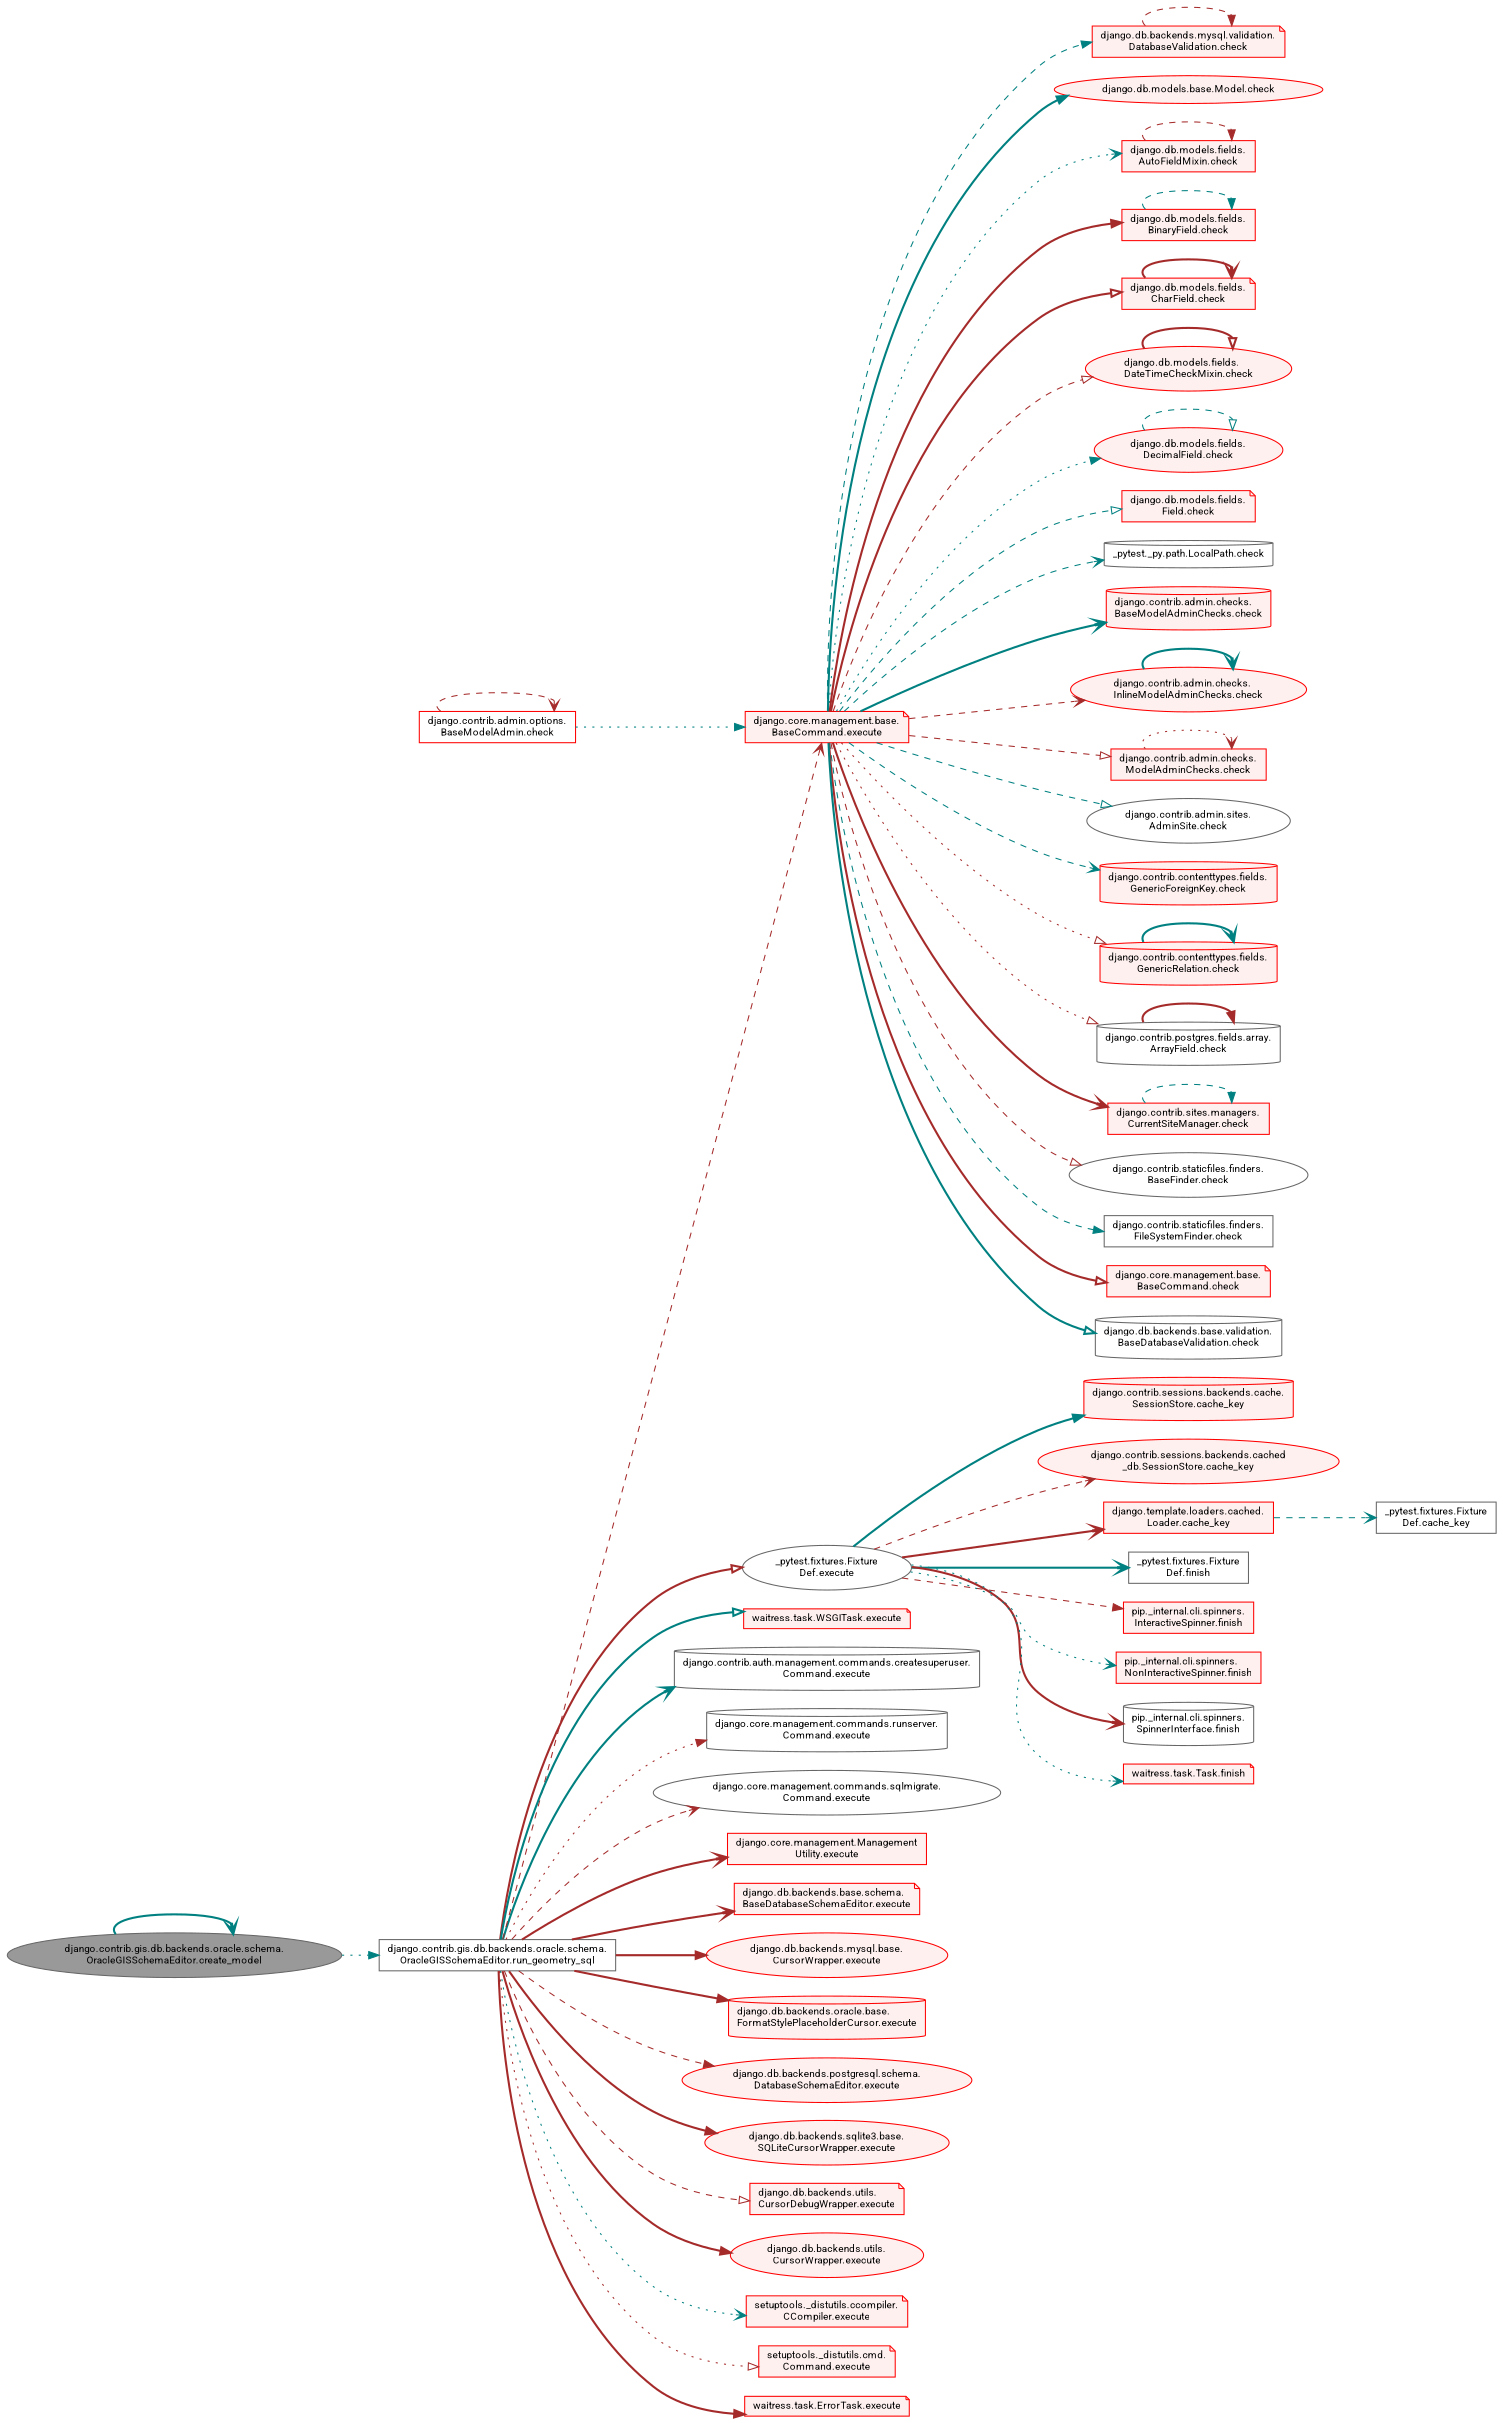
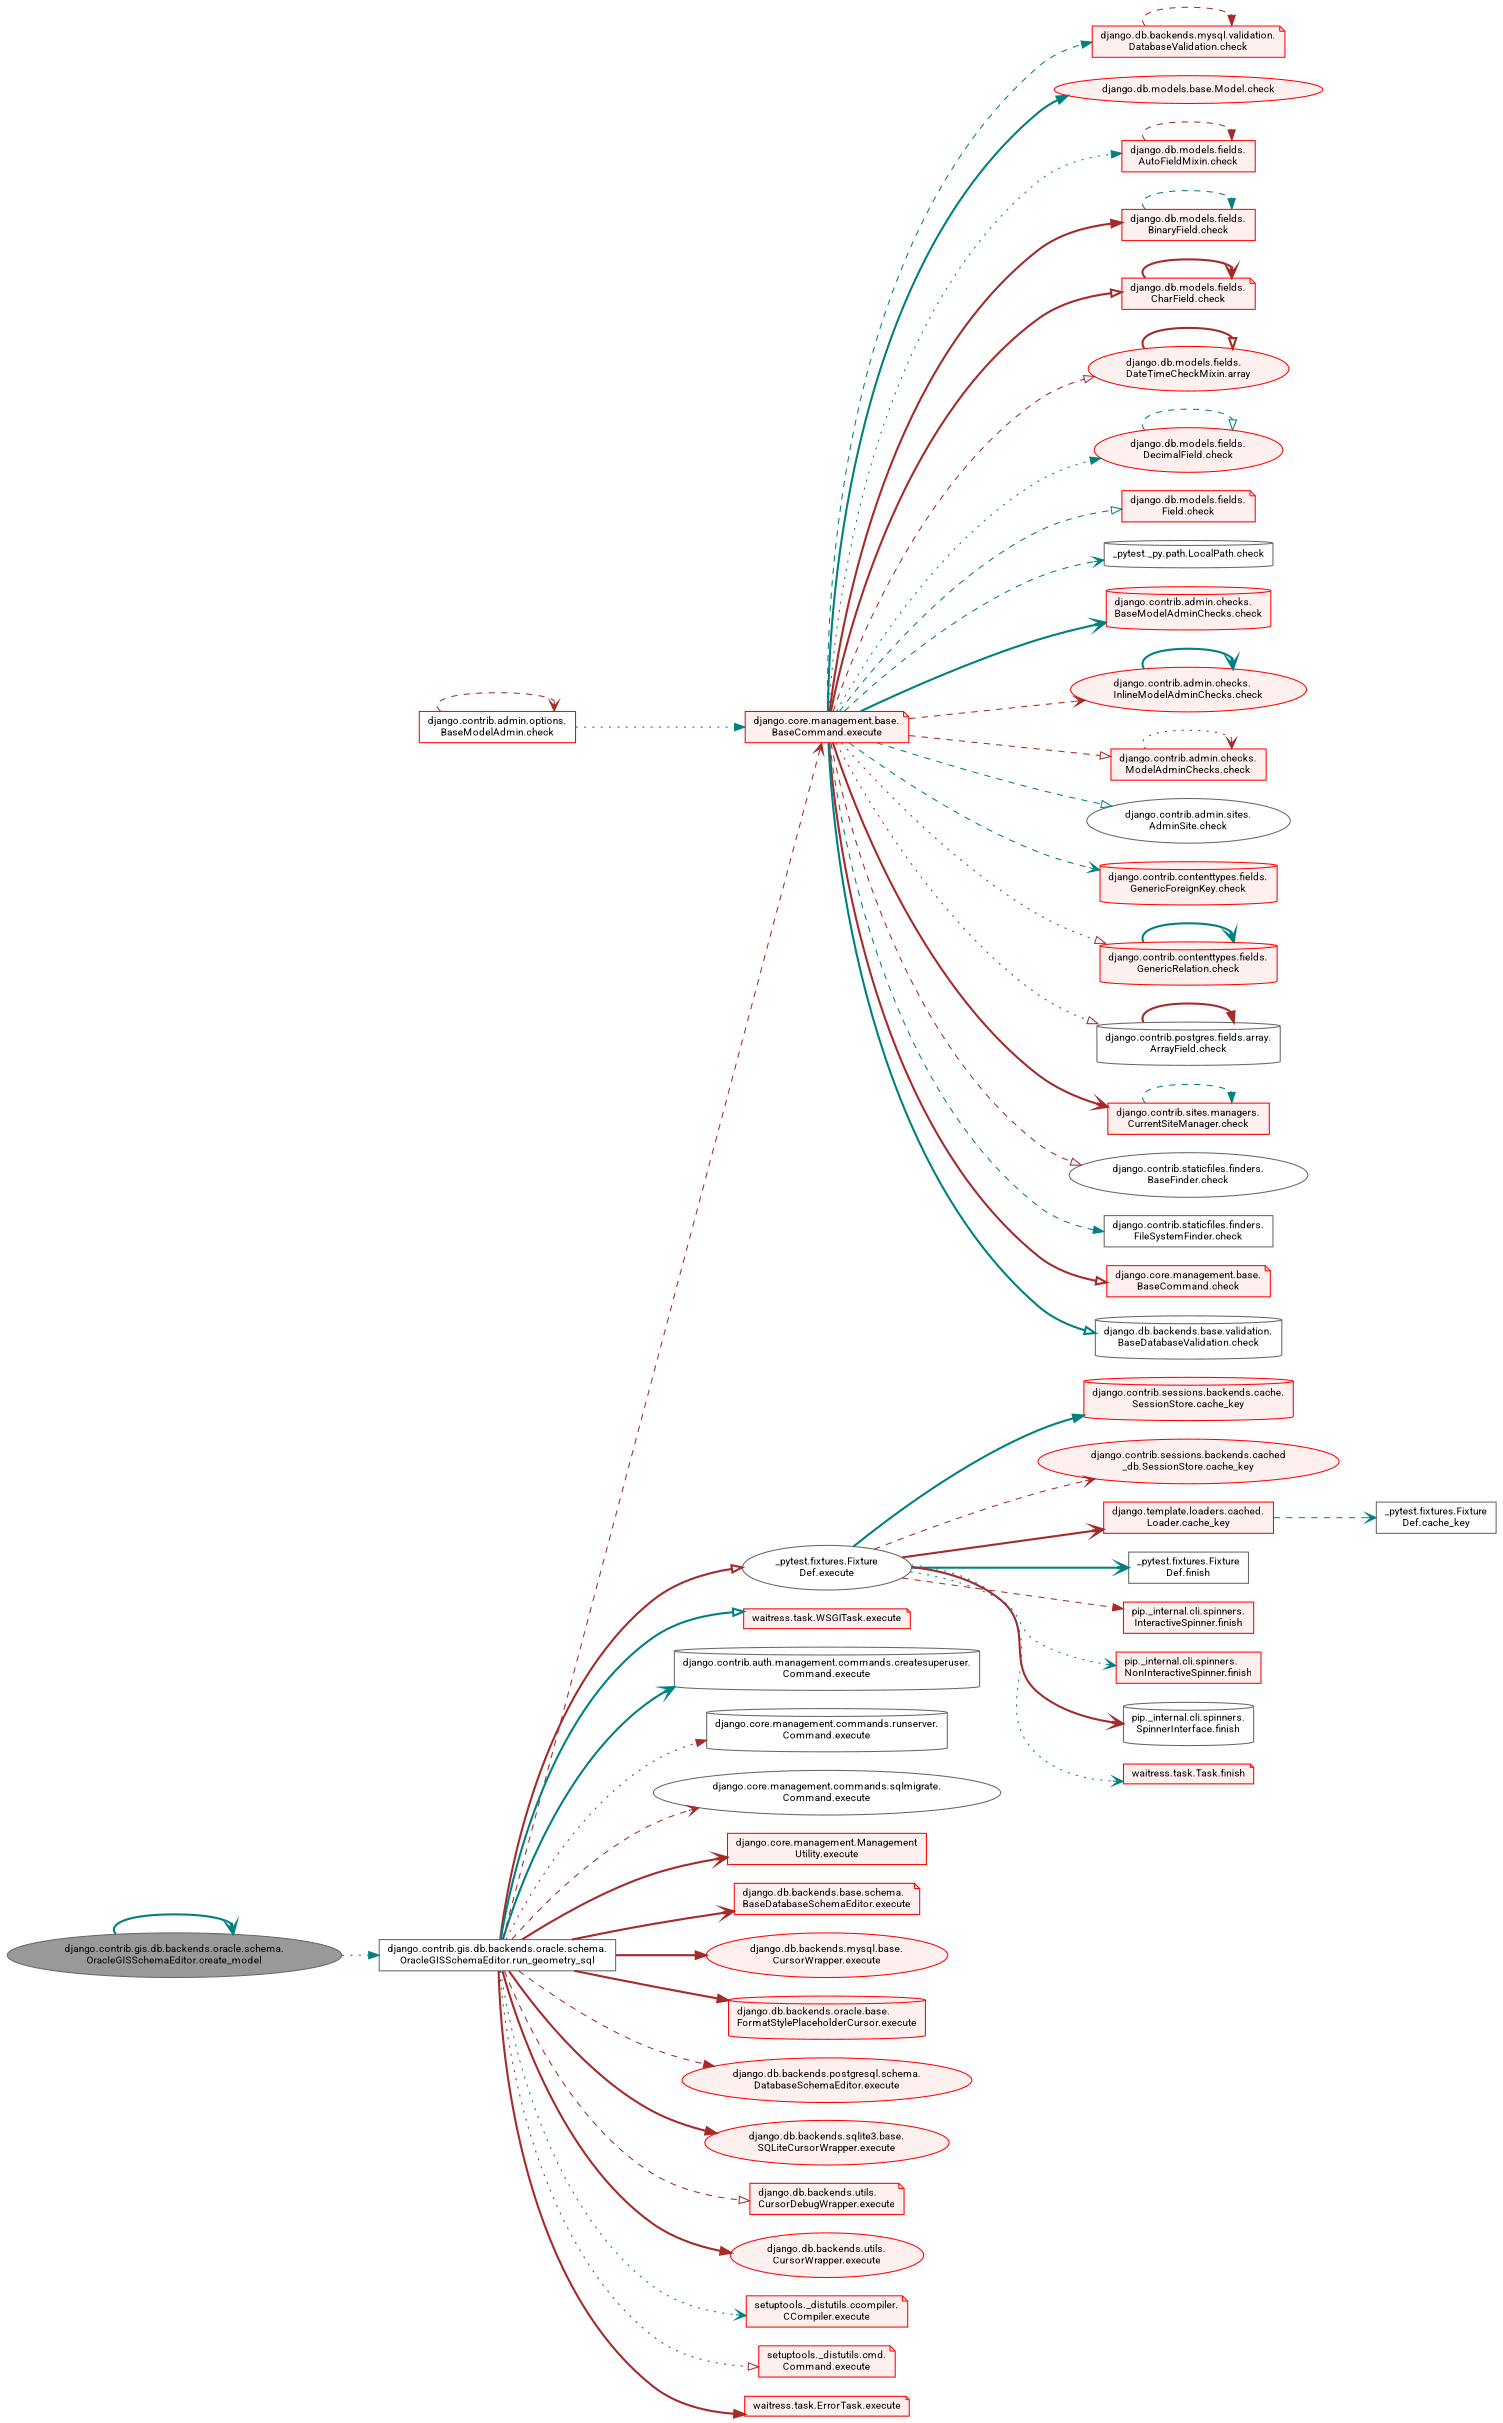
(1189, 369) -> (1189, 369)
(898, 388) -> (898, 388)
